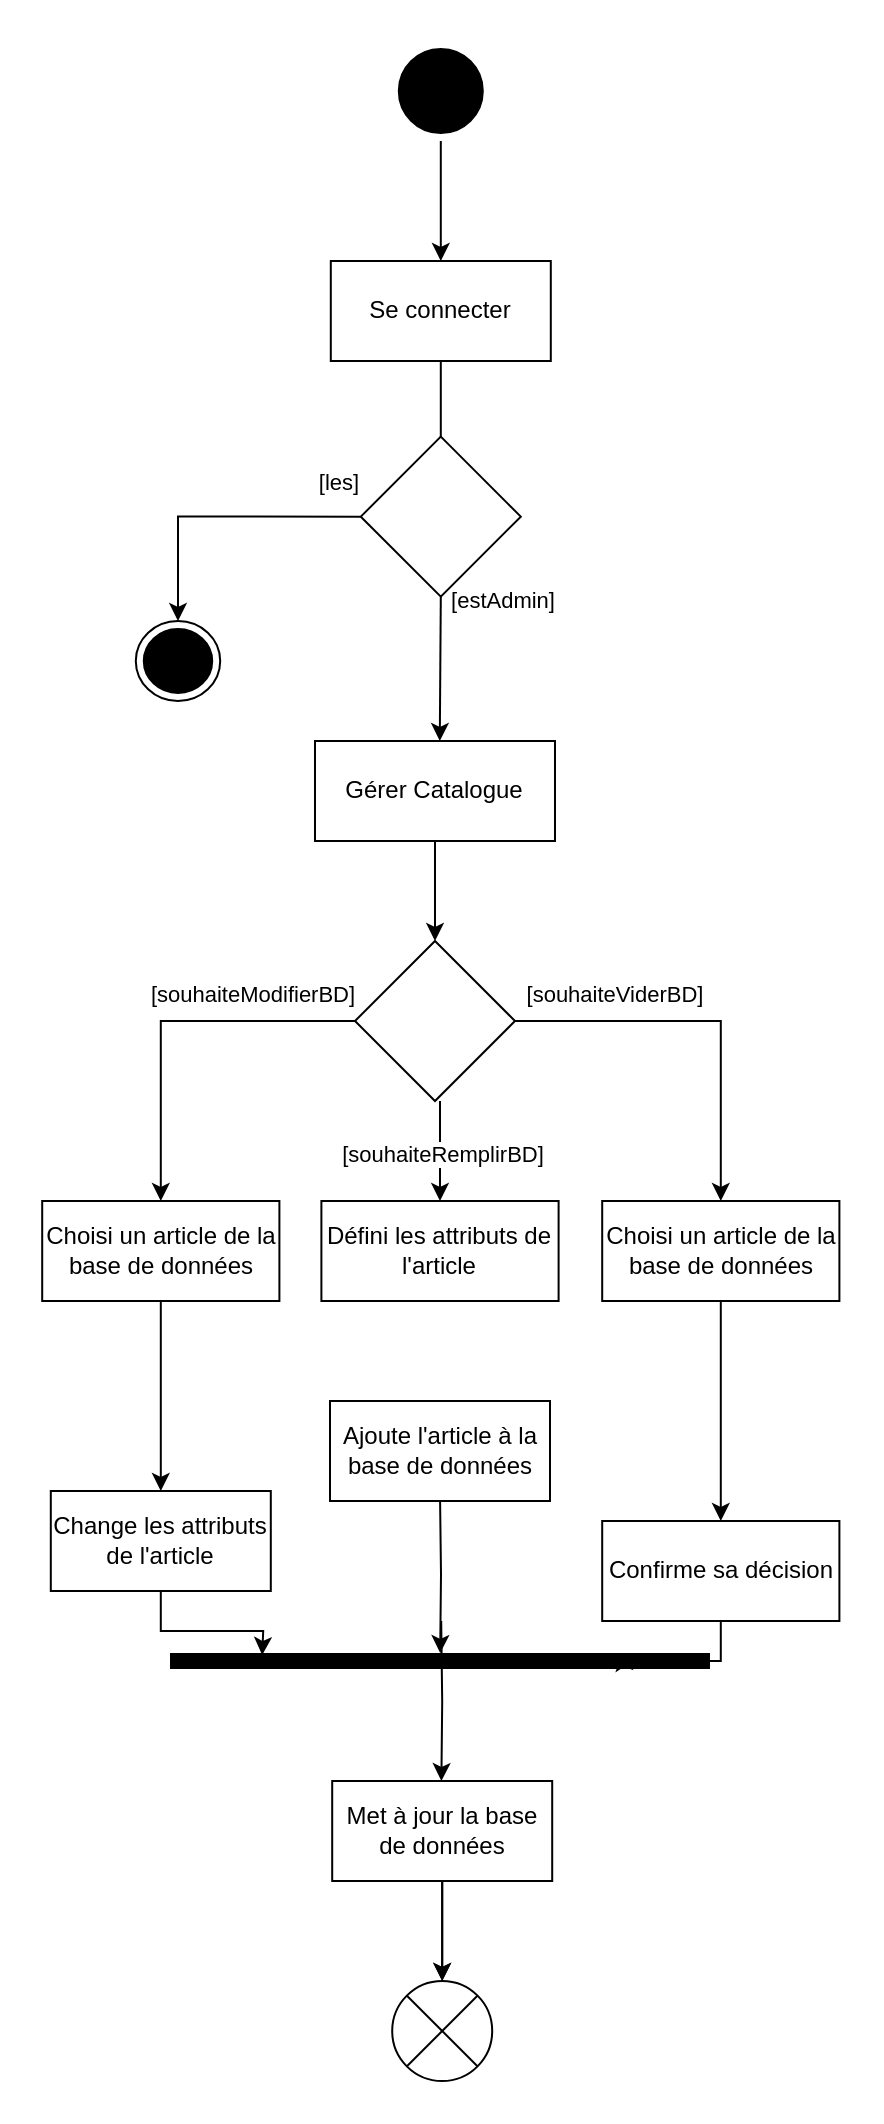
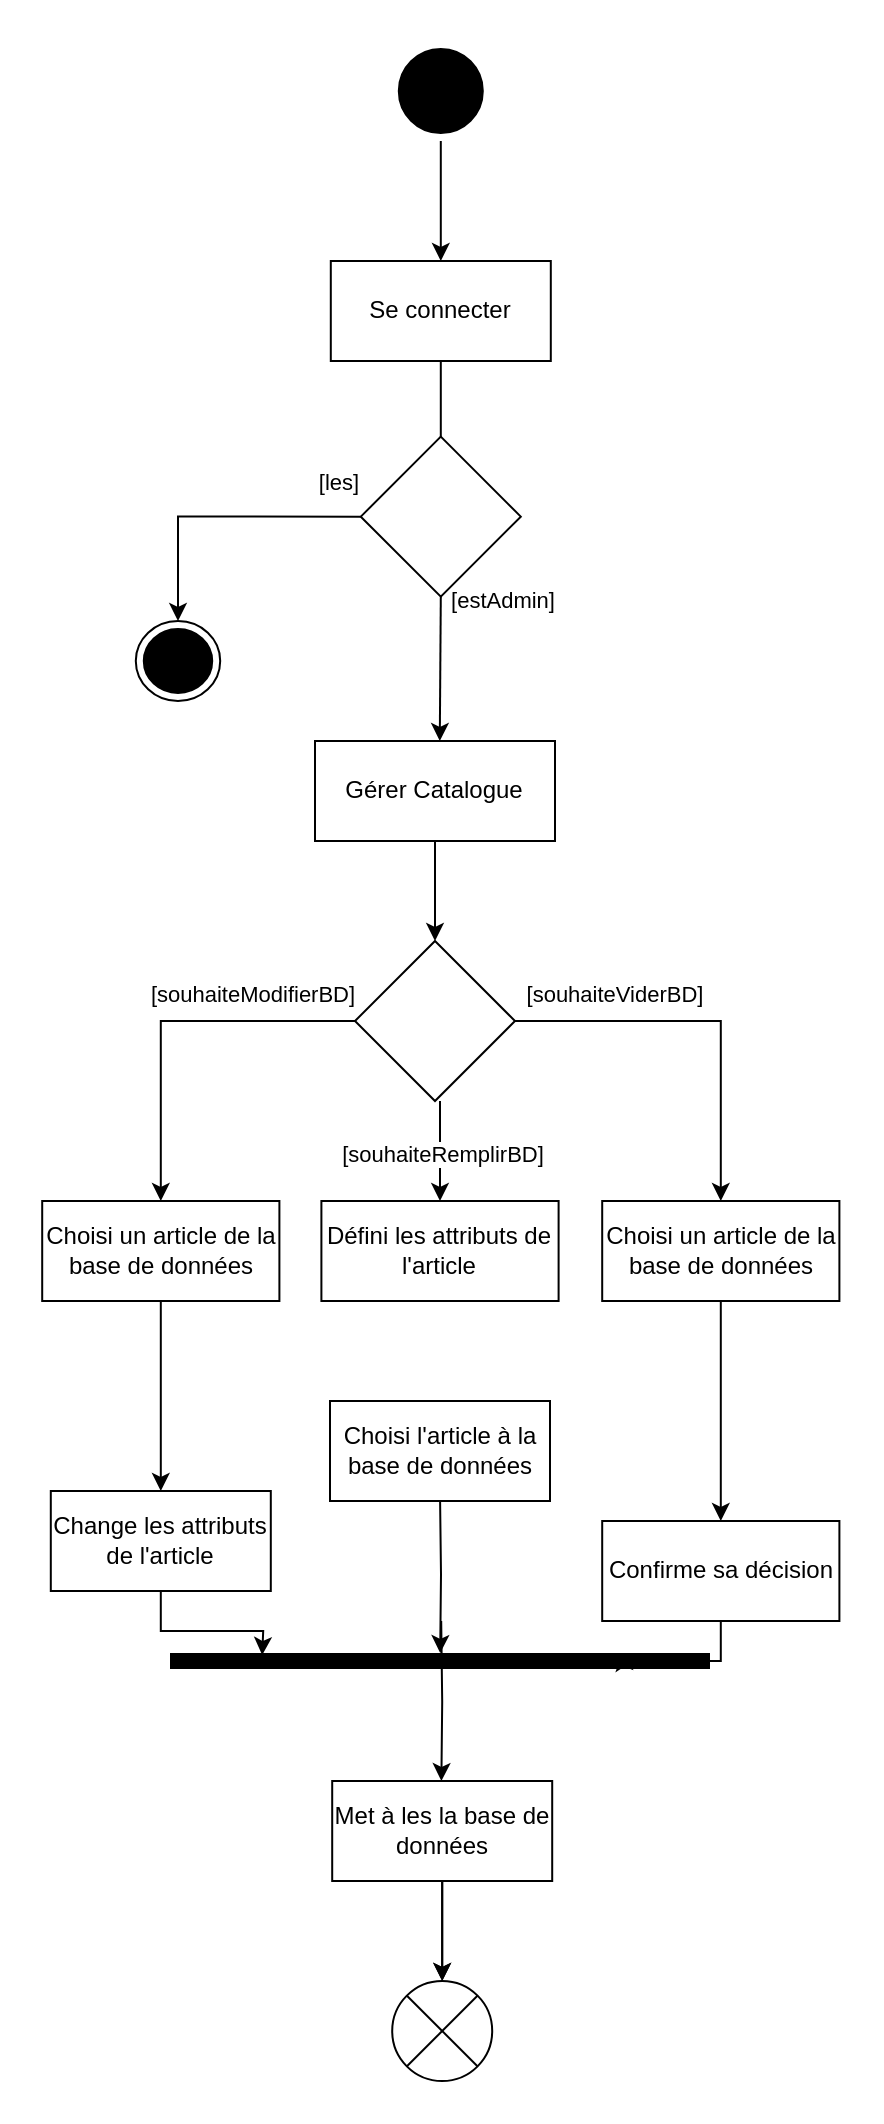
(441, 1451) -> (441, 1451)
(443, 1831) -> (443, 1831)
